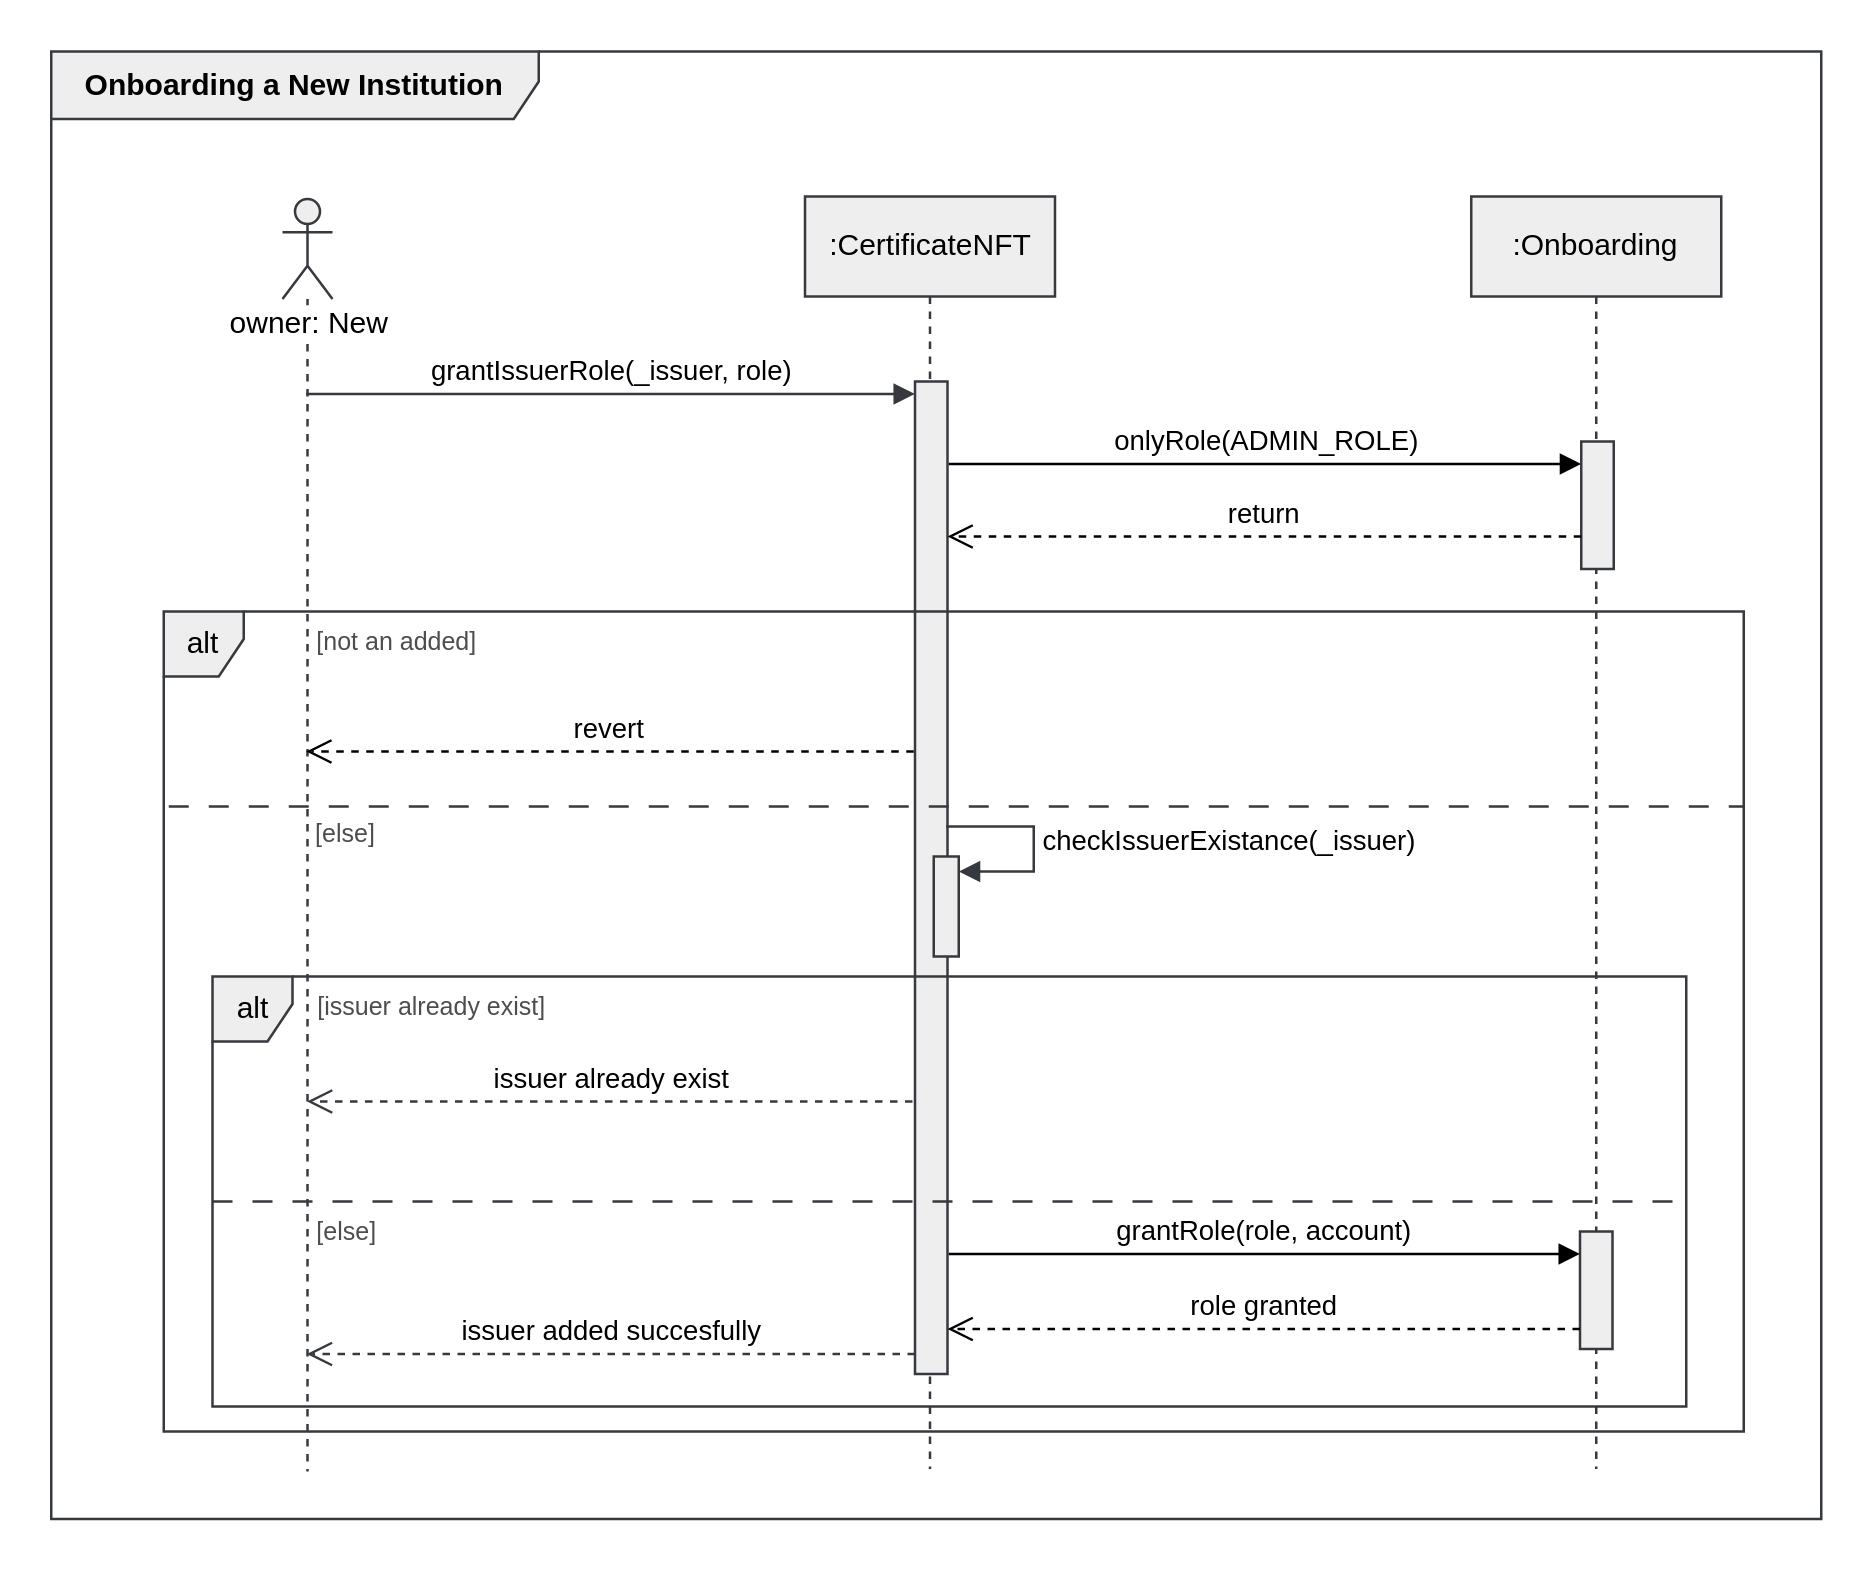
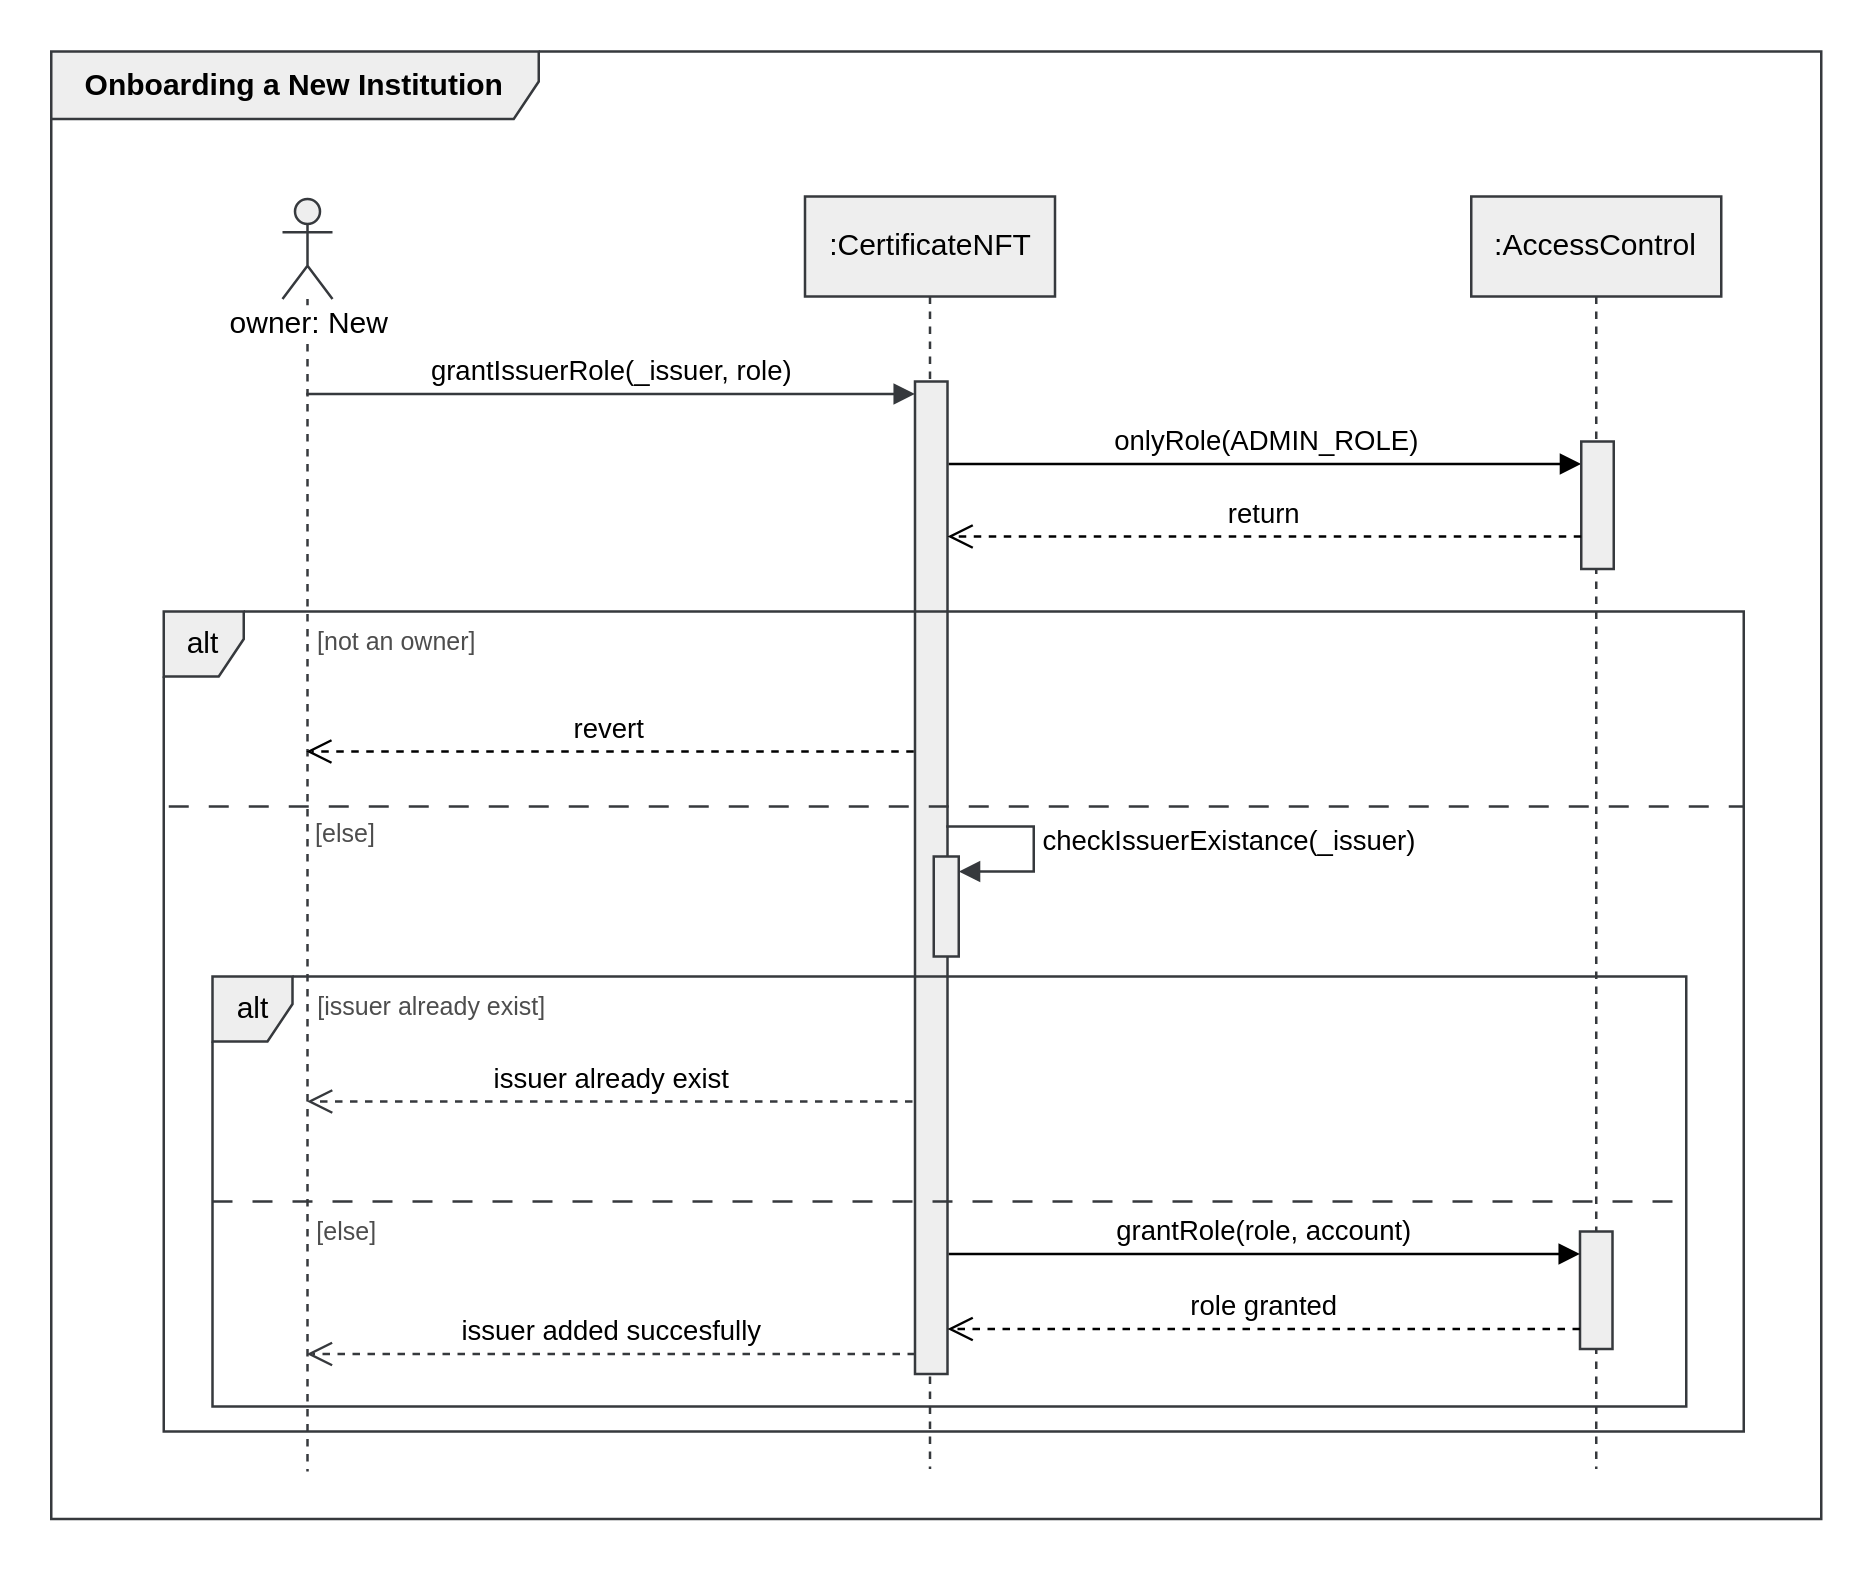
(1596, 246) -> (1596, 246)
(398, 641) -> (398, 641)
